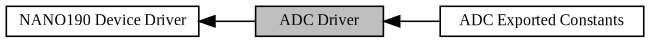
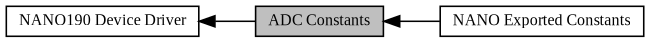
(320, 21) -> (320, 21)
(542, 21) -> (542, 21)
